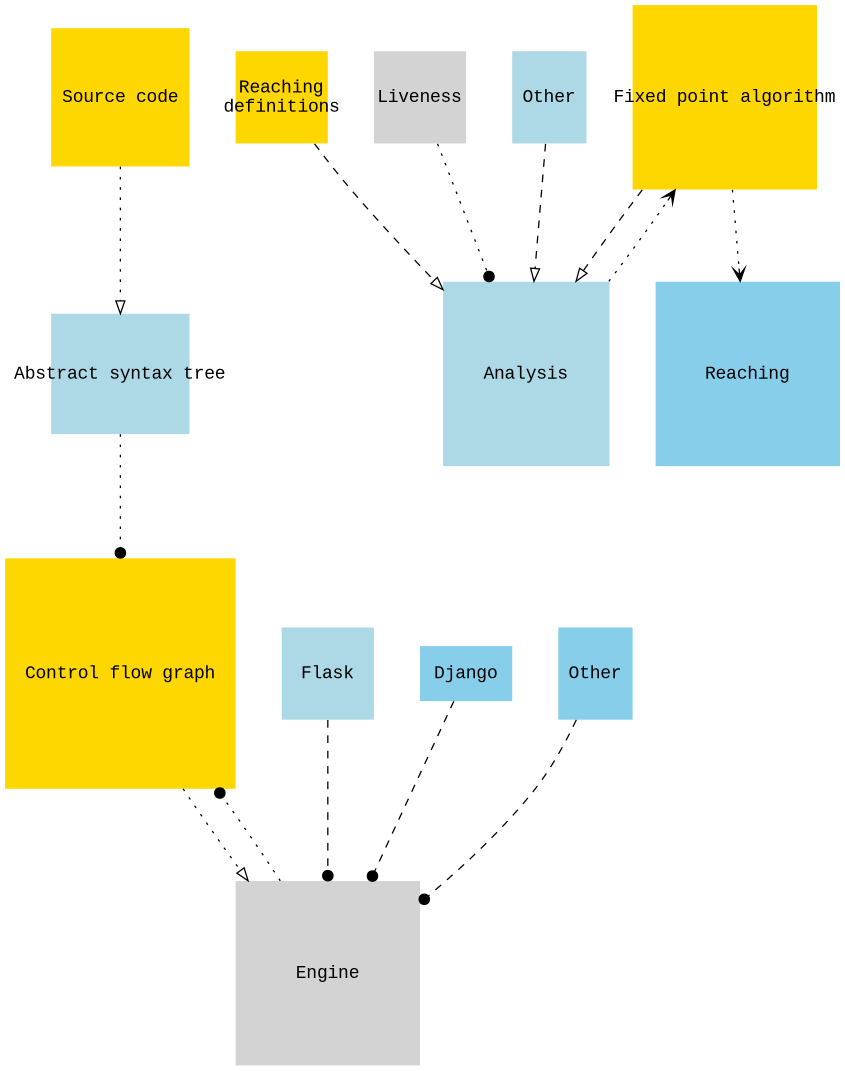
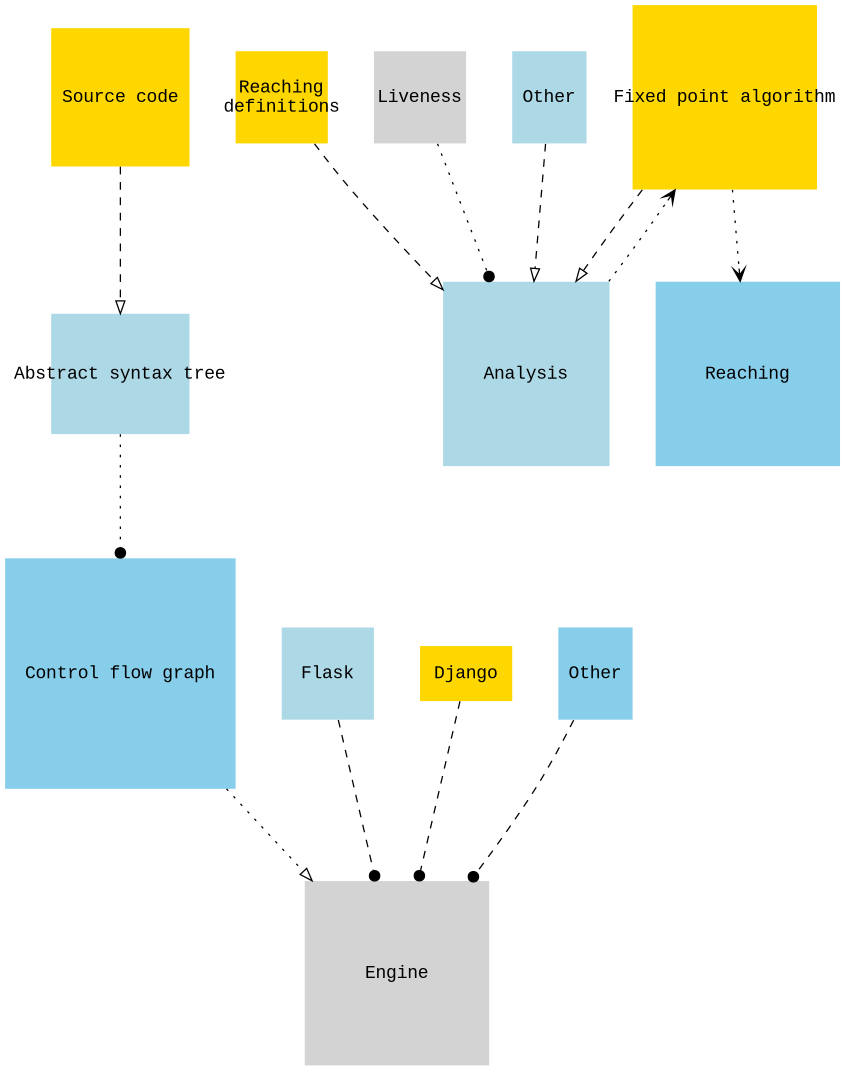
(120, 234) -> (120, 234)
(120, 674) -> (120, 674)
(466, 674) -> (466, 674)
(252, 839) -> none
